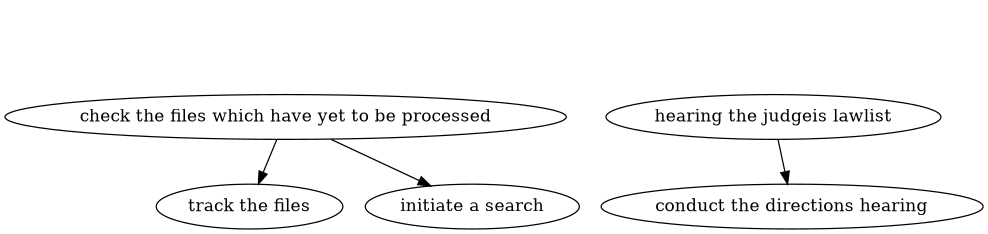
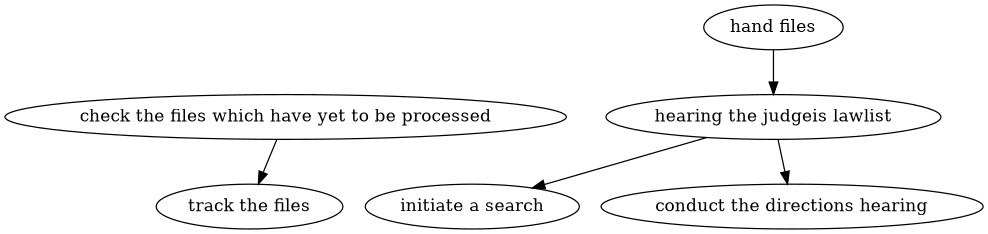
none -> (773, 27)
(375, 160) -> (626, 161)
